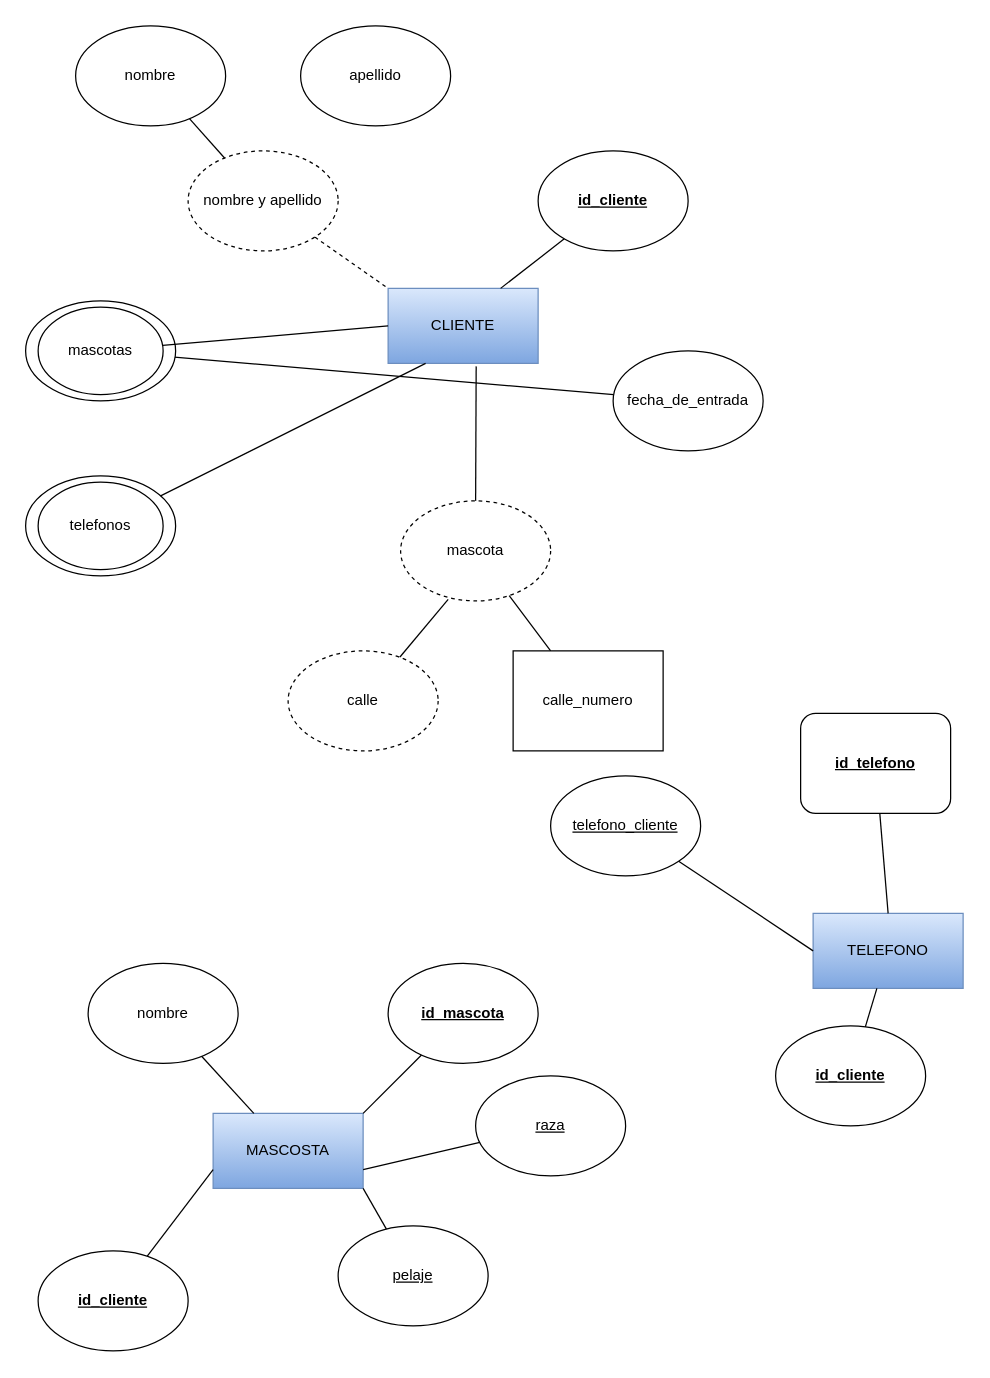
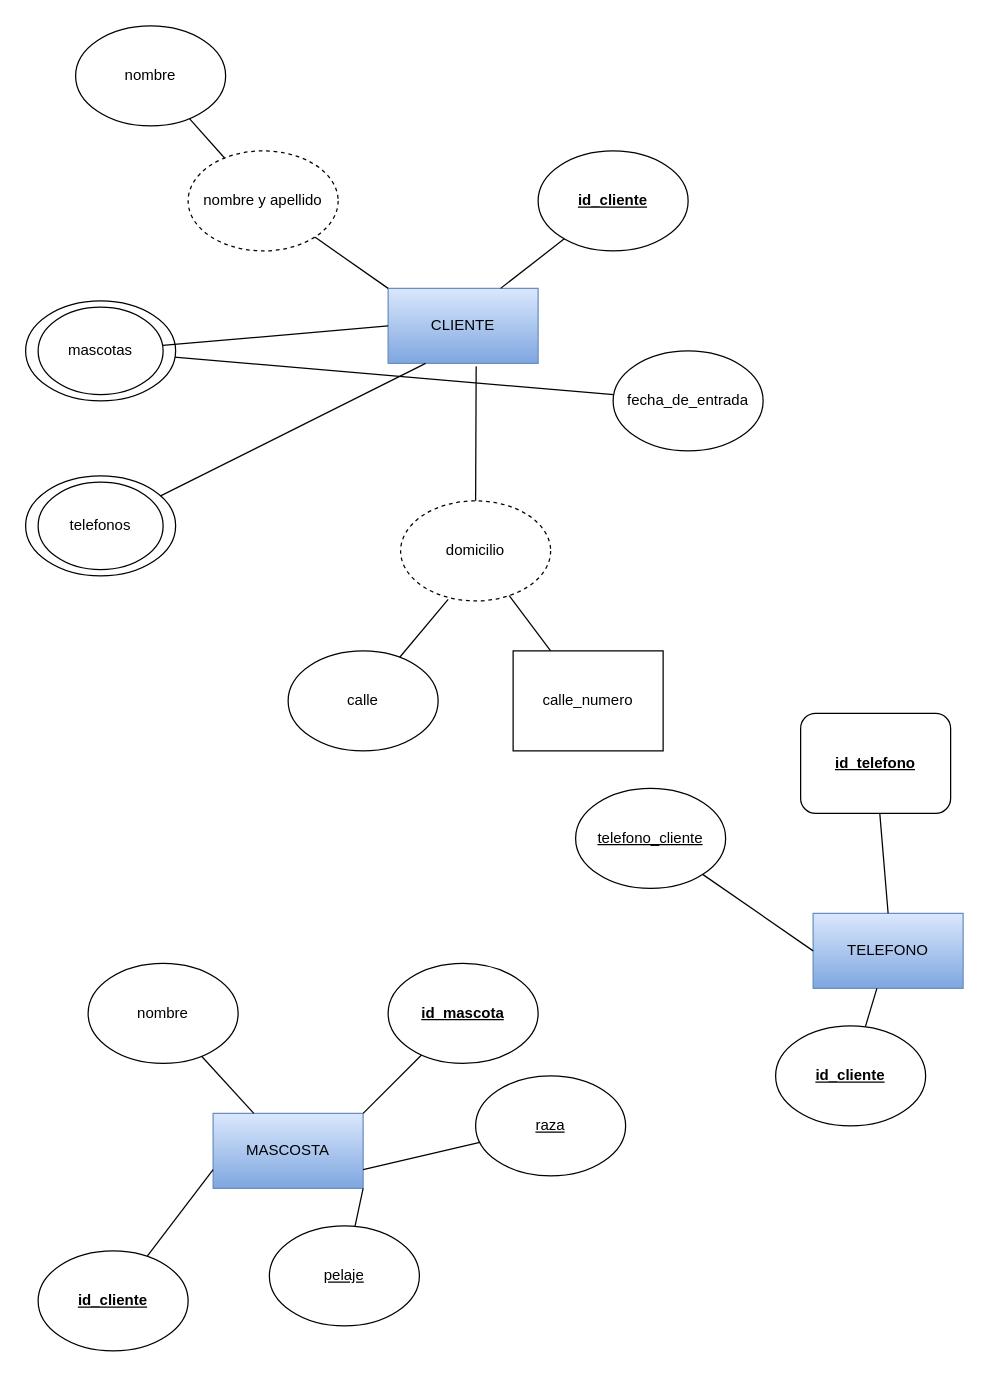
(376, 76) -> none
(352, 263) -> (352, 263)
(476, 551) -> (476, 551)
(363, 701) -> (363, 701)
(626, 826) -> (651, 838)
(413, 1276) -> (344, 1276)
